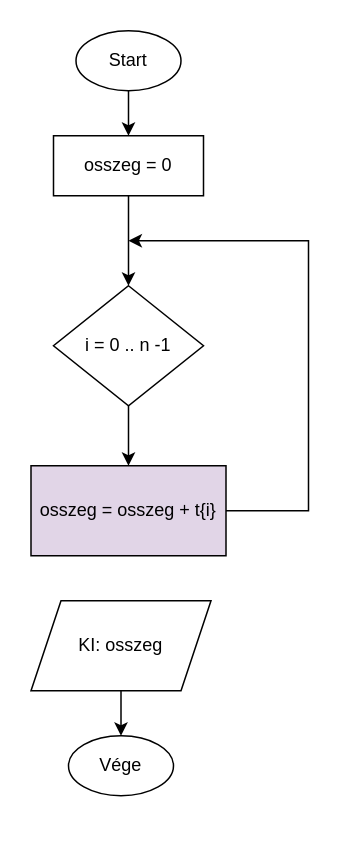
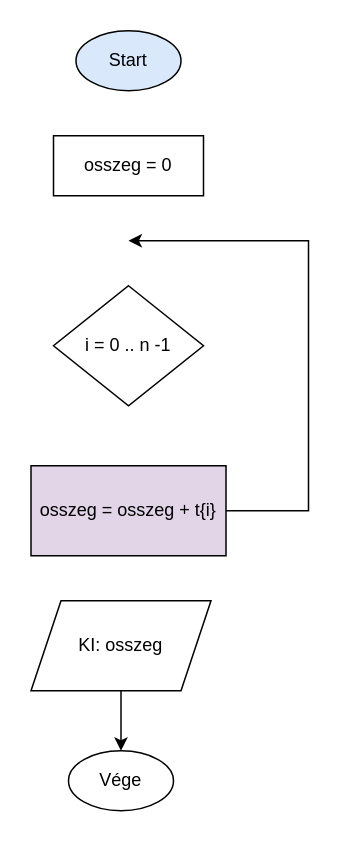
(128, 61) -> (128, 61)
(128, 108) -> none
(128, 236) -> none
(128, 431) -> none
(121, 766) -> (121, 781)
